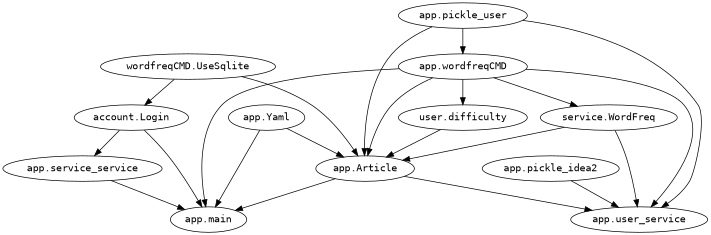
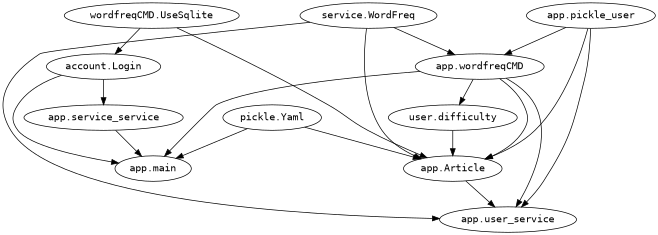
(532, 91) -> (421, 40)
(267, 118) -> (272, 118)
(551, 169) -> none
(289, 193) -> none
